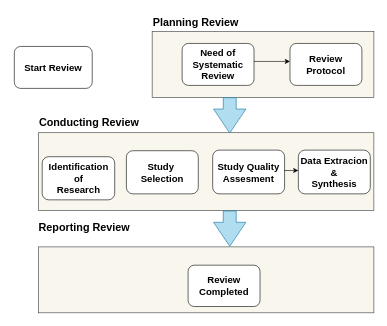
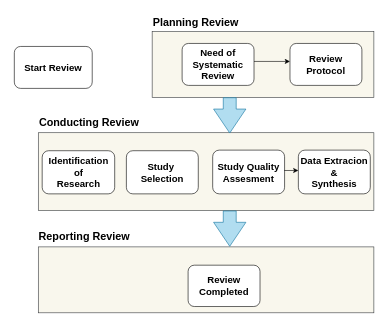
(78, 179) -> (78, 173)
(84, 228) -> (84, 237)
